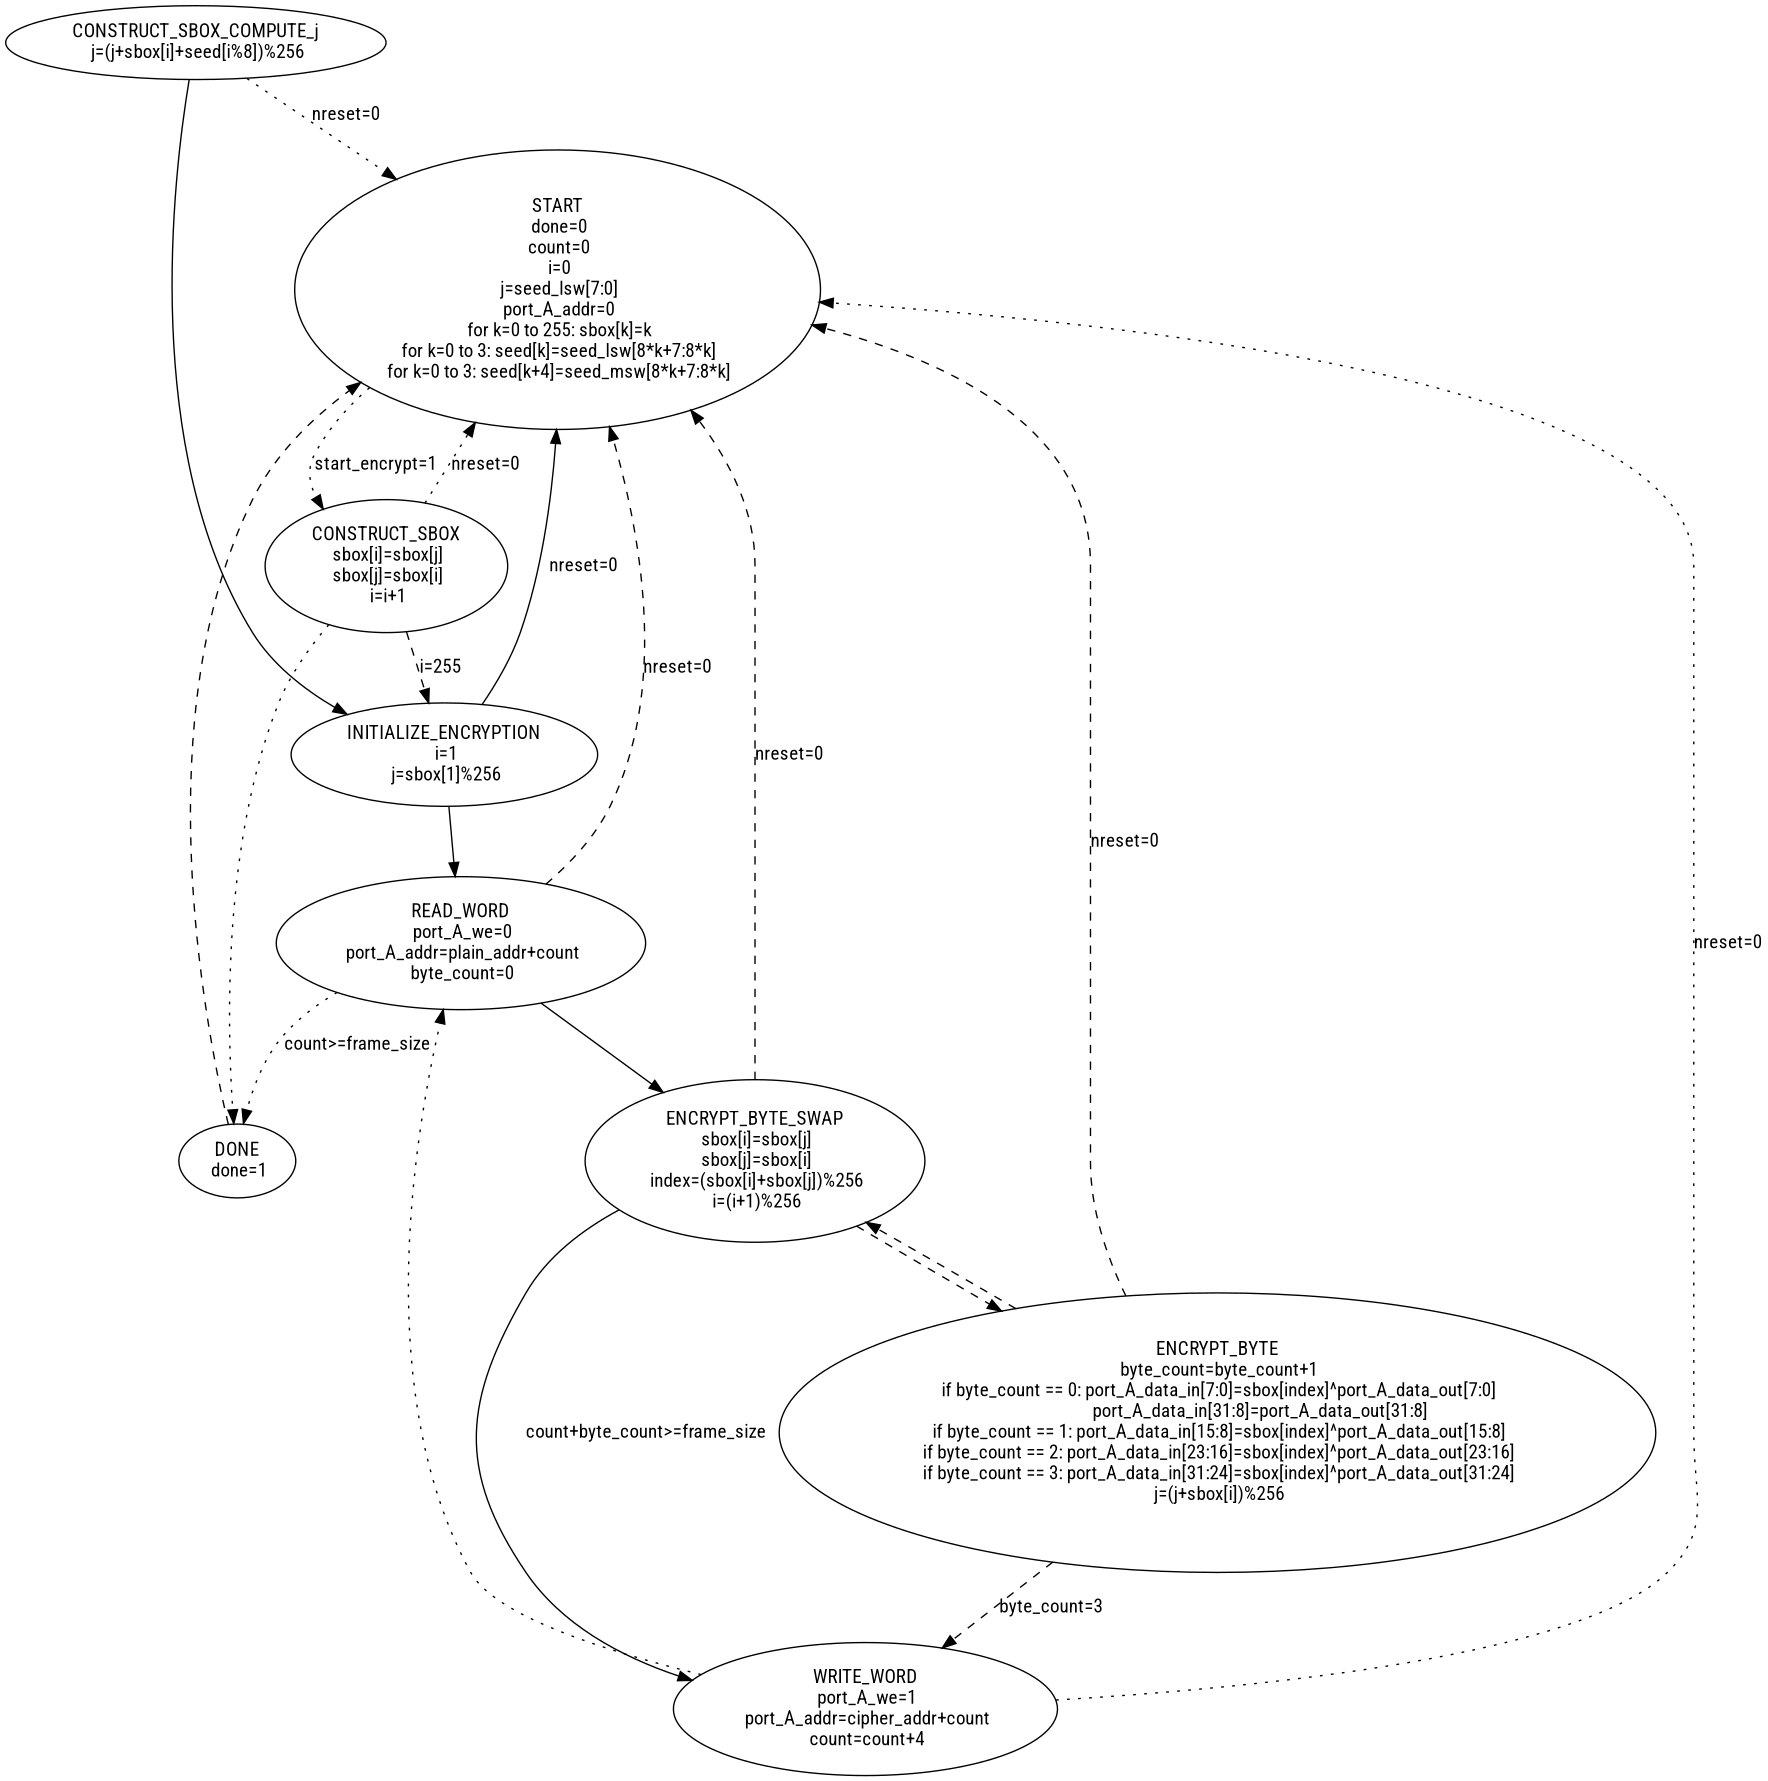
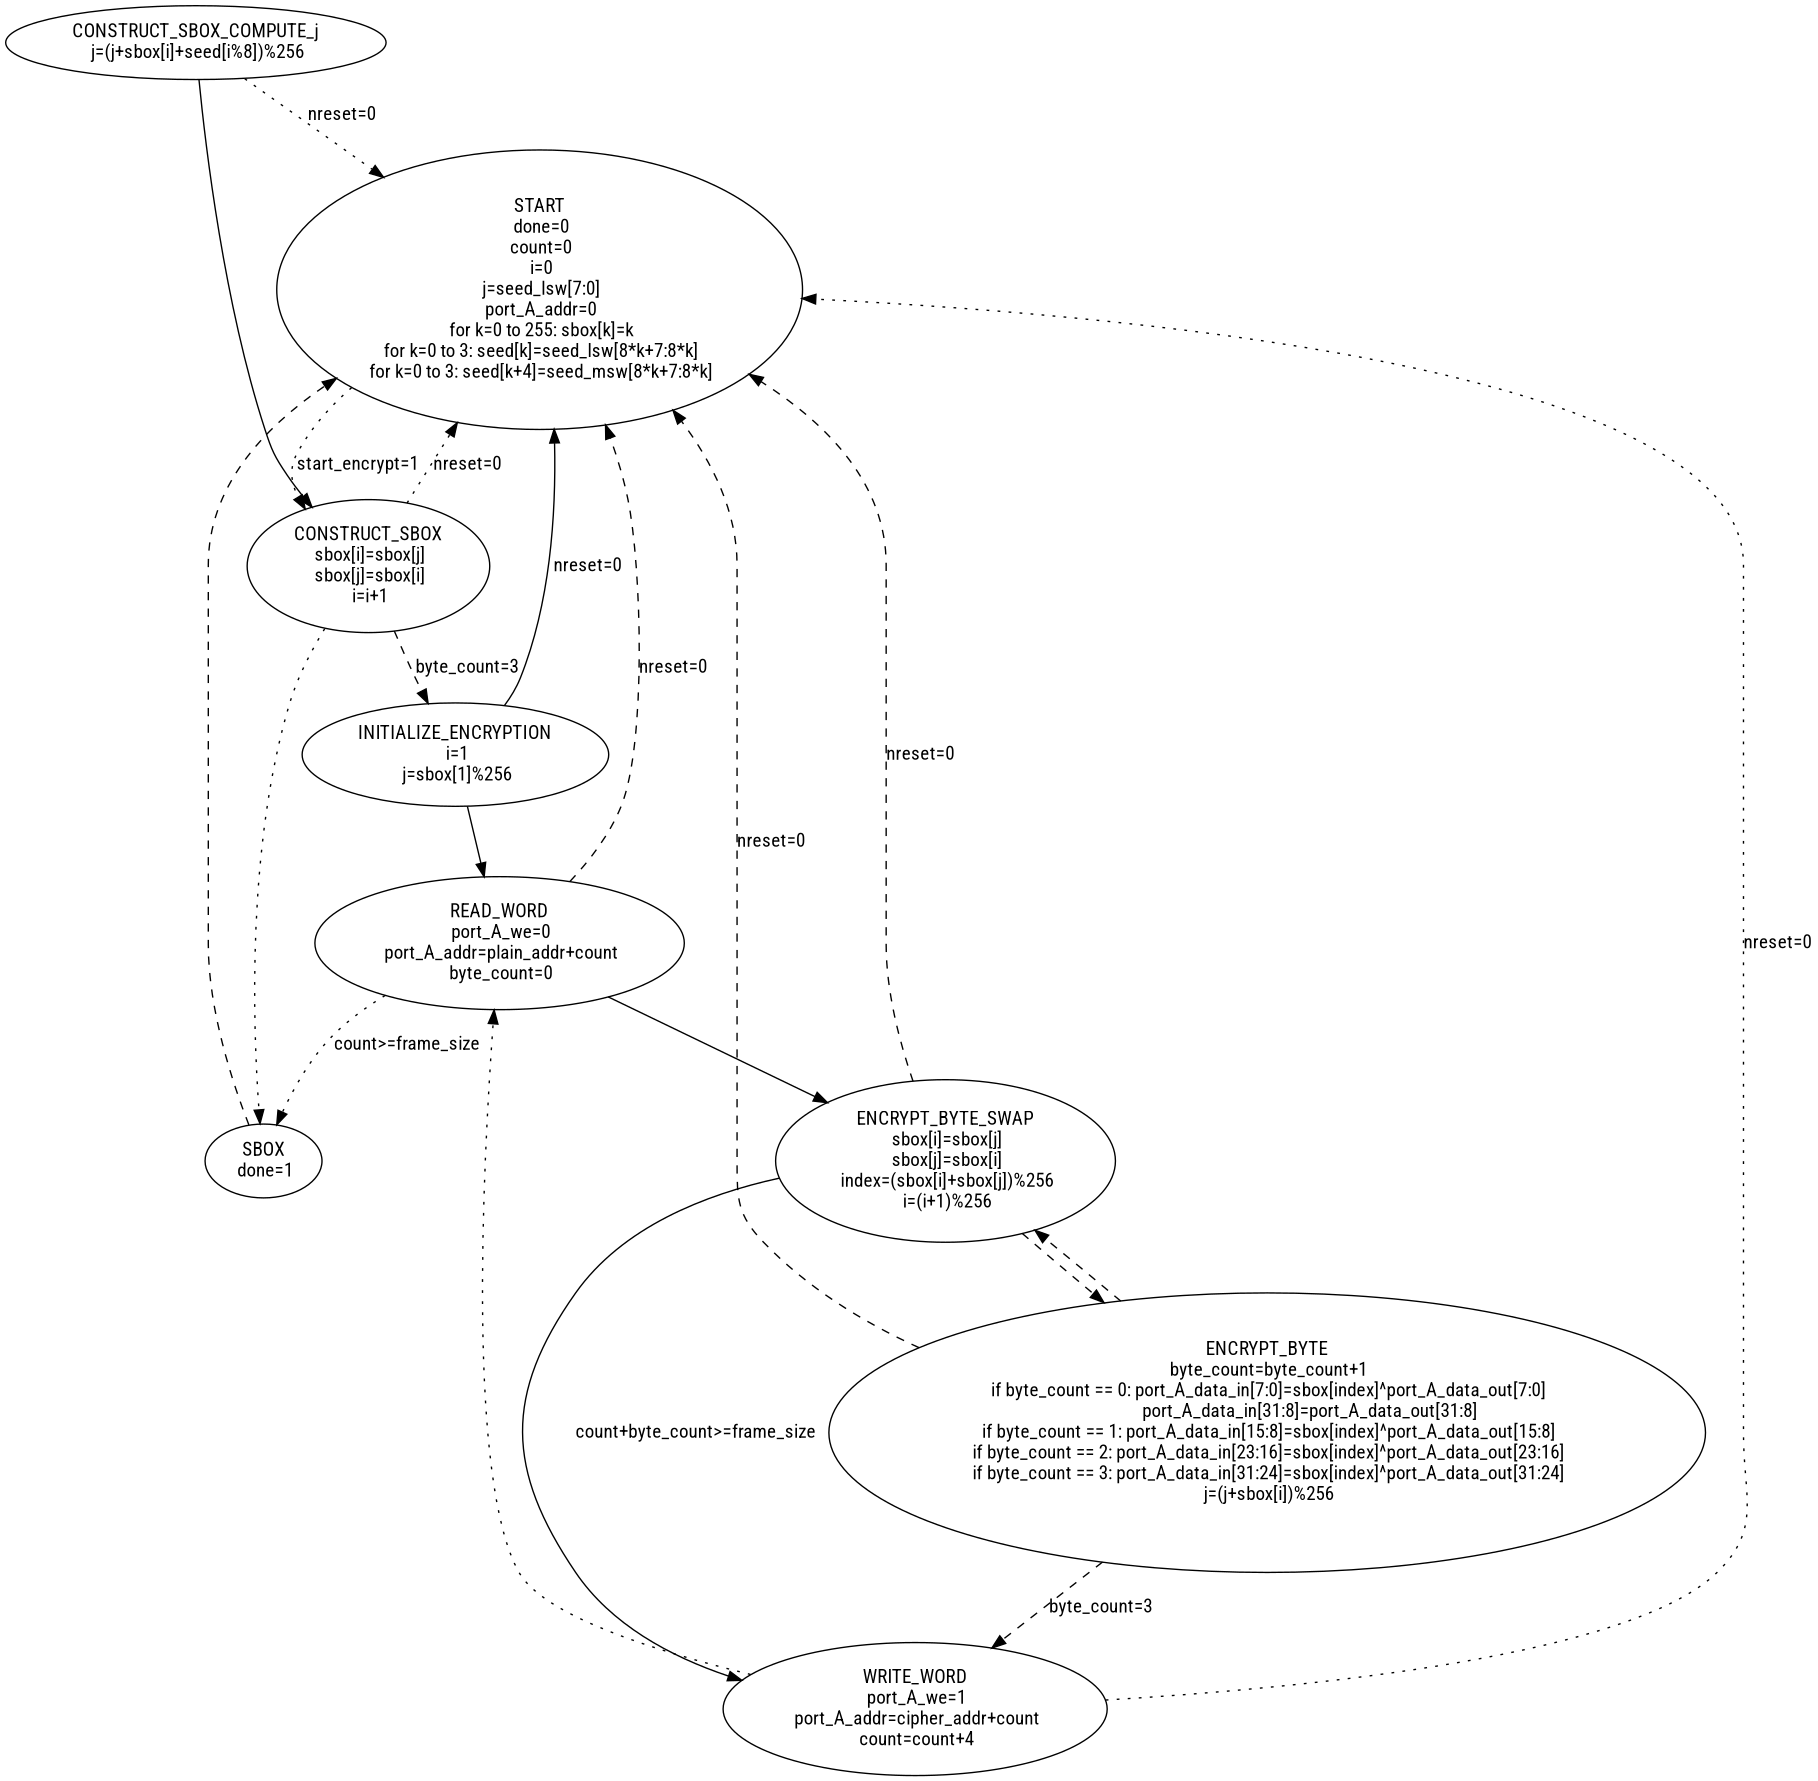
(182, 418) -> (231, 294)
(441, 668) -> (468, 668)
(237, 1161) -> (264, 1161)
